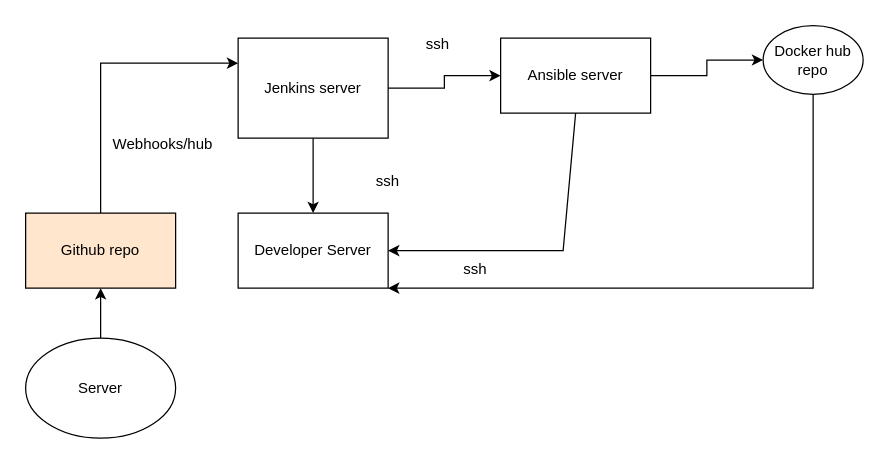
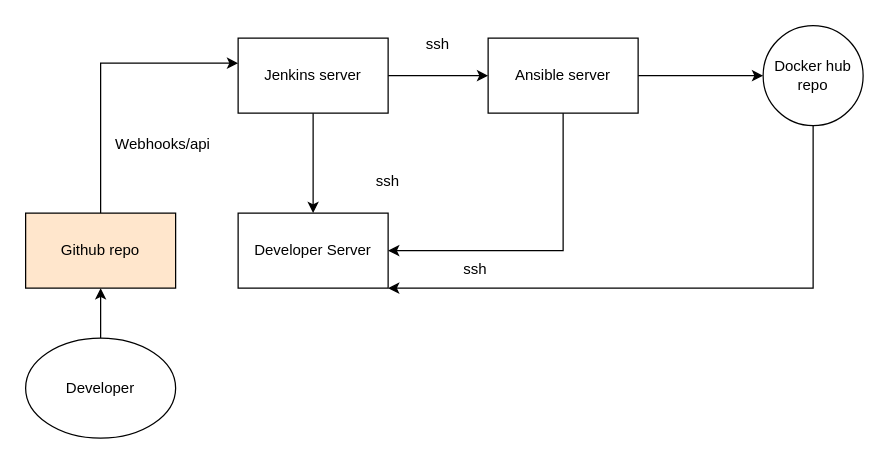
(813, 60) -> (813, 76)
(576, 76) -> (563, 76)
(313, 88) -> (313, 76)
(163, 144) -> (163, 144)
(101, 388) -> (101, 388)
